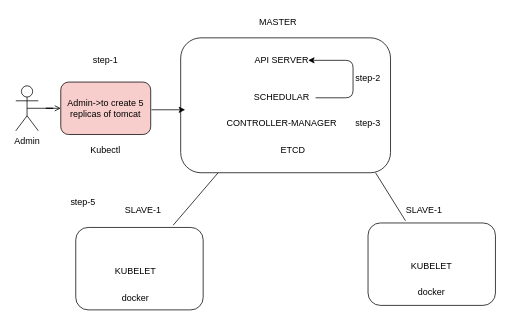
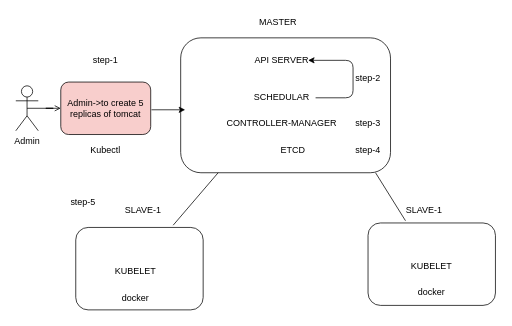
none -> (368, 150)
